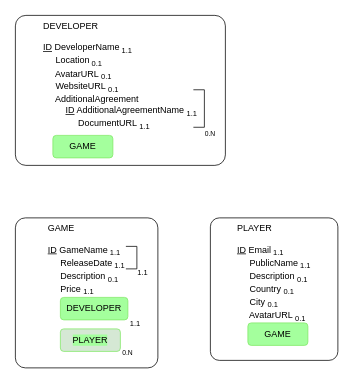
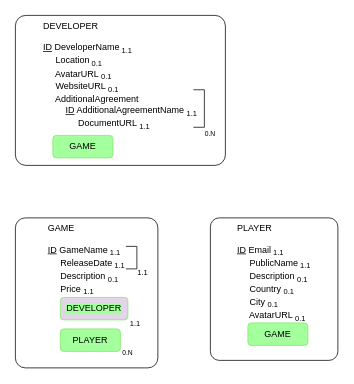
(94, 309) -> (94, 309)
(90, 340) -> (90, 340)
